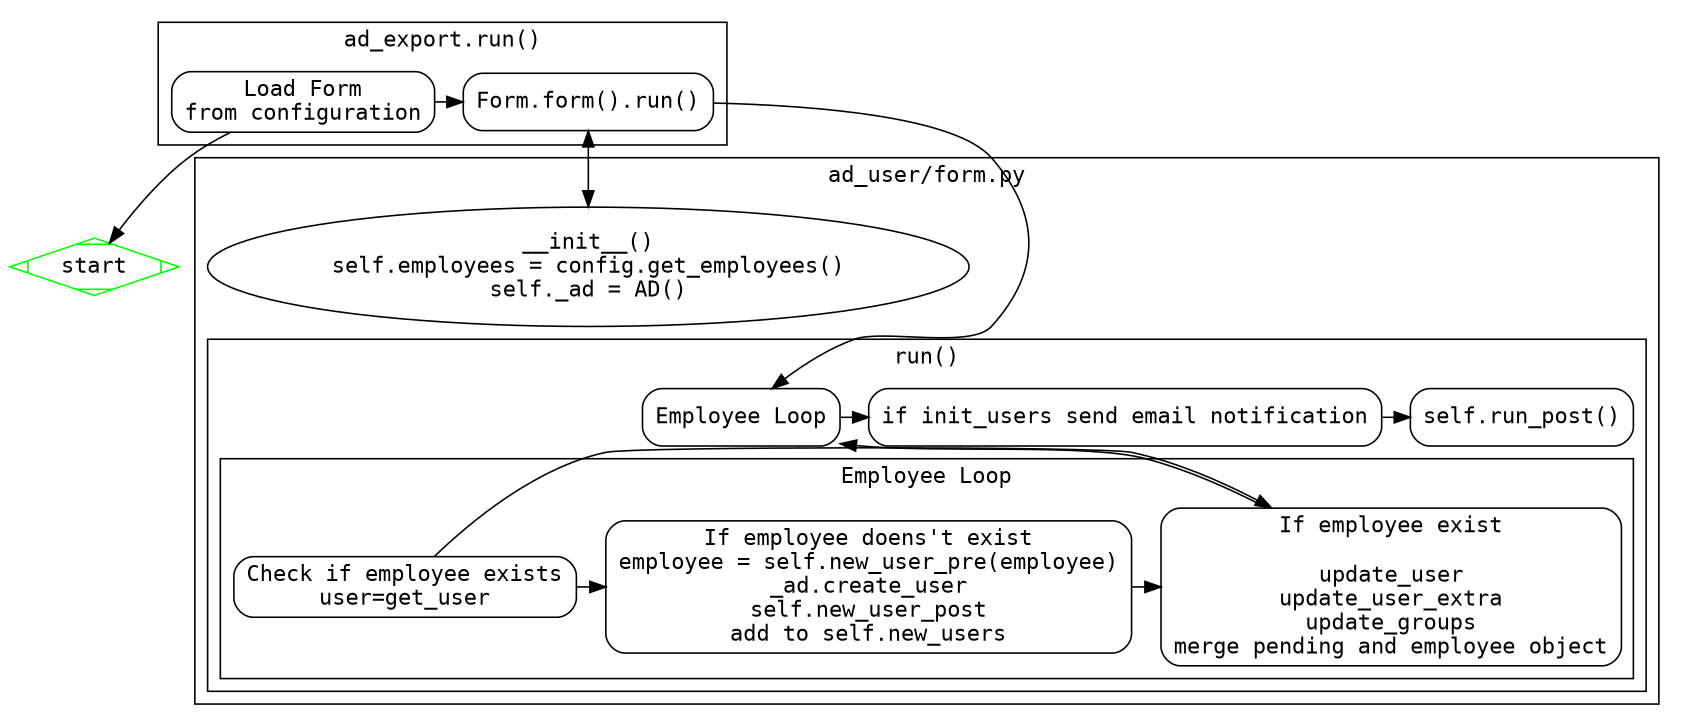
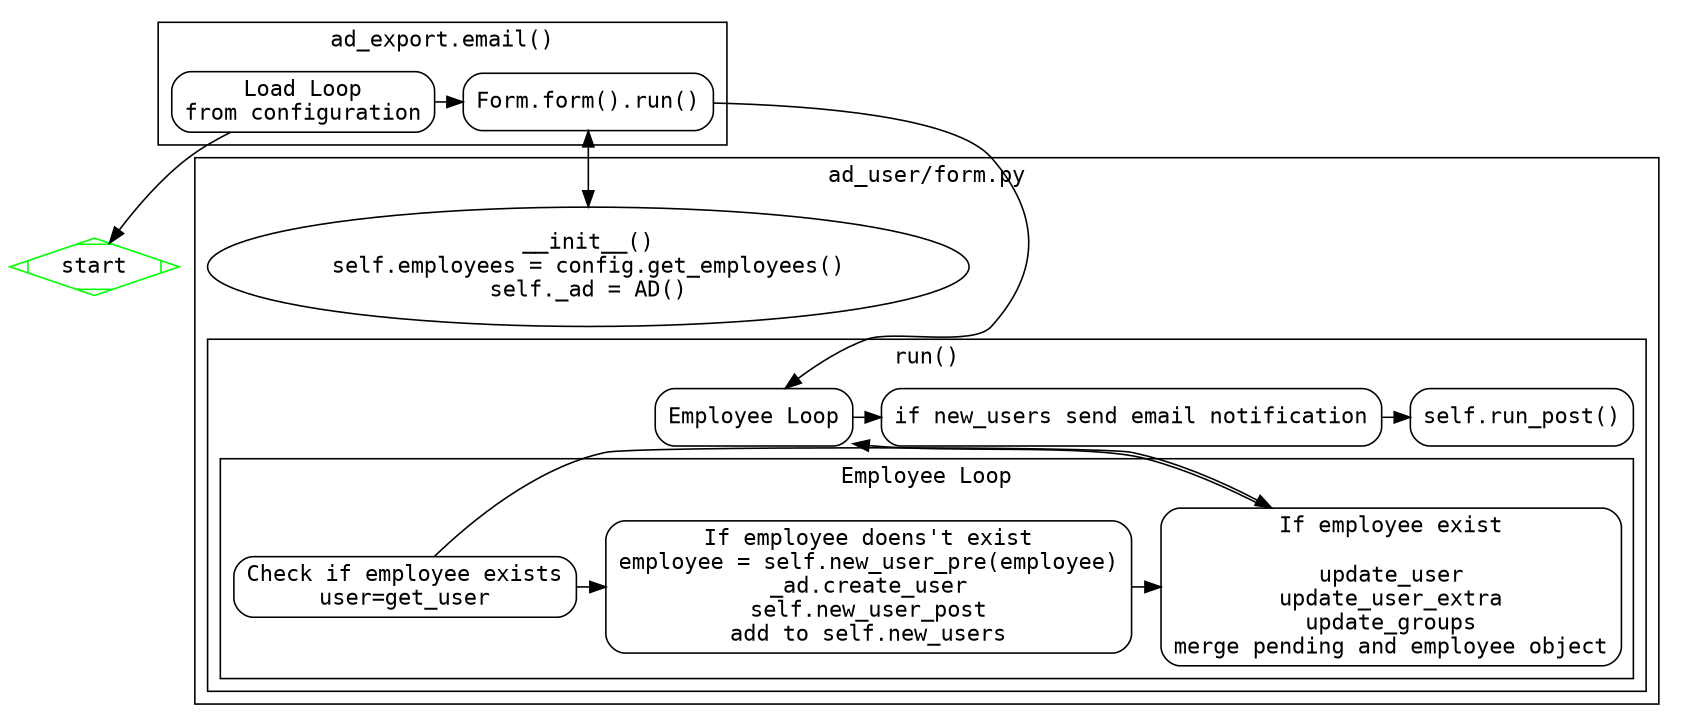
(443, 41) -> (443, 41)
(303, 102) -> (303, 102)
(1125, 417) -> (1132, 417)
